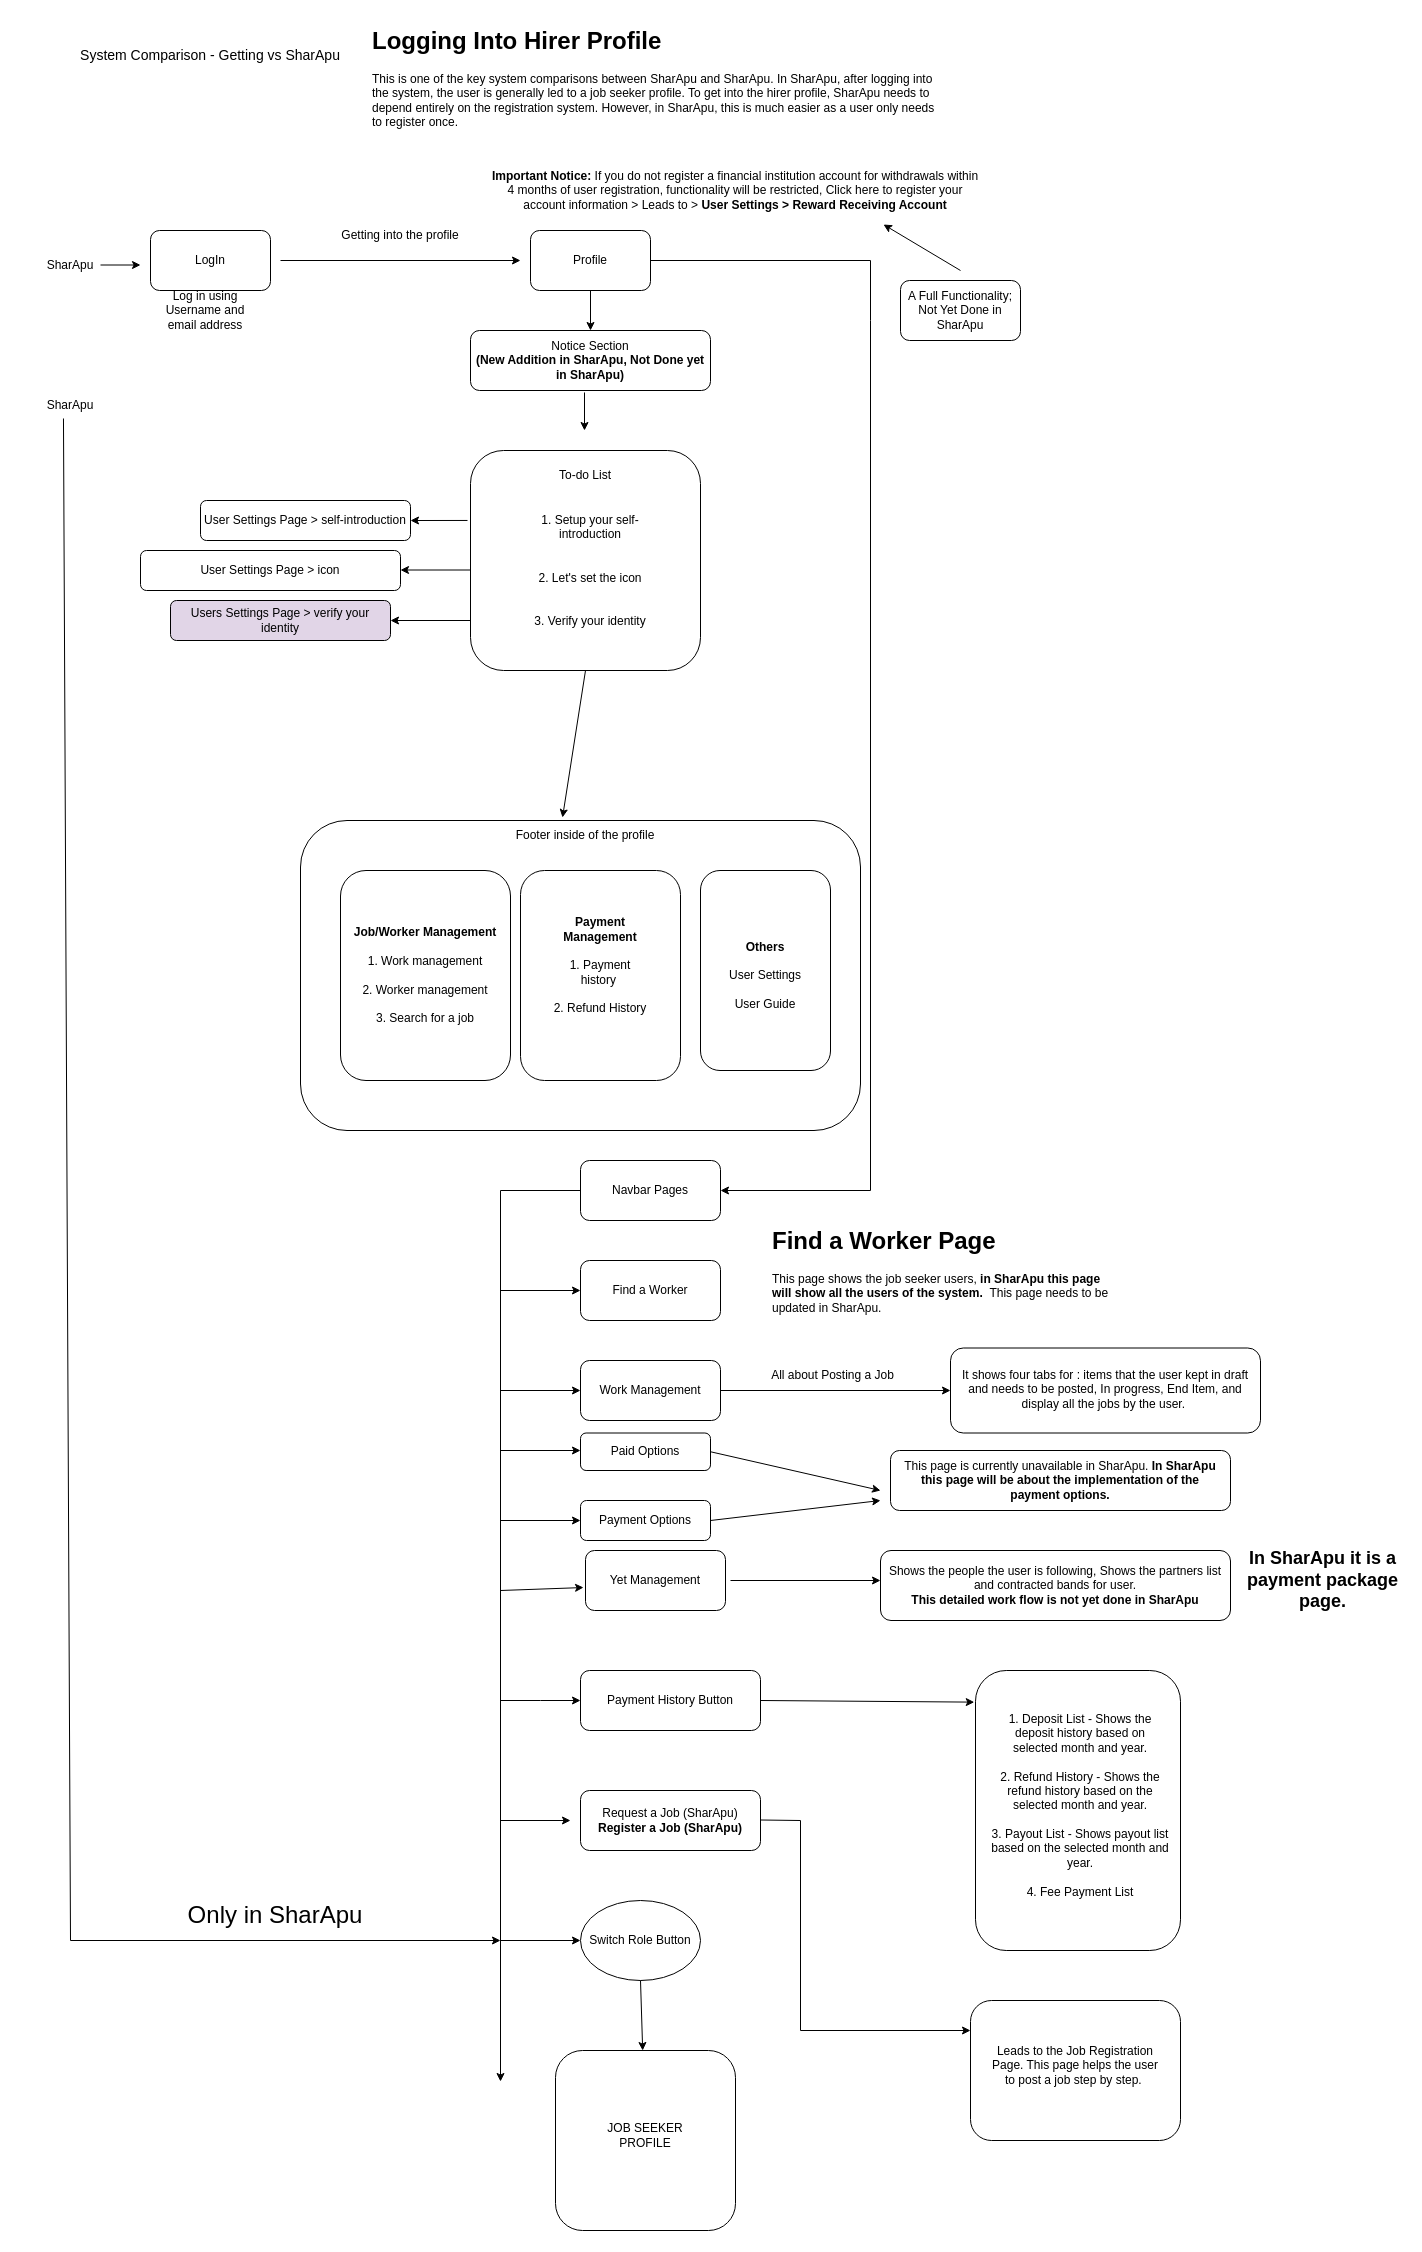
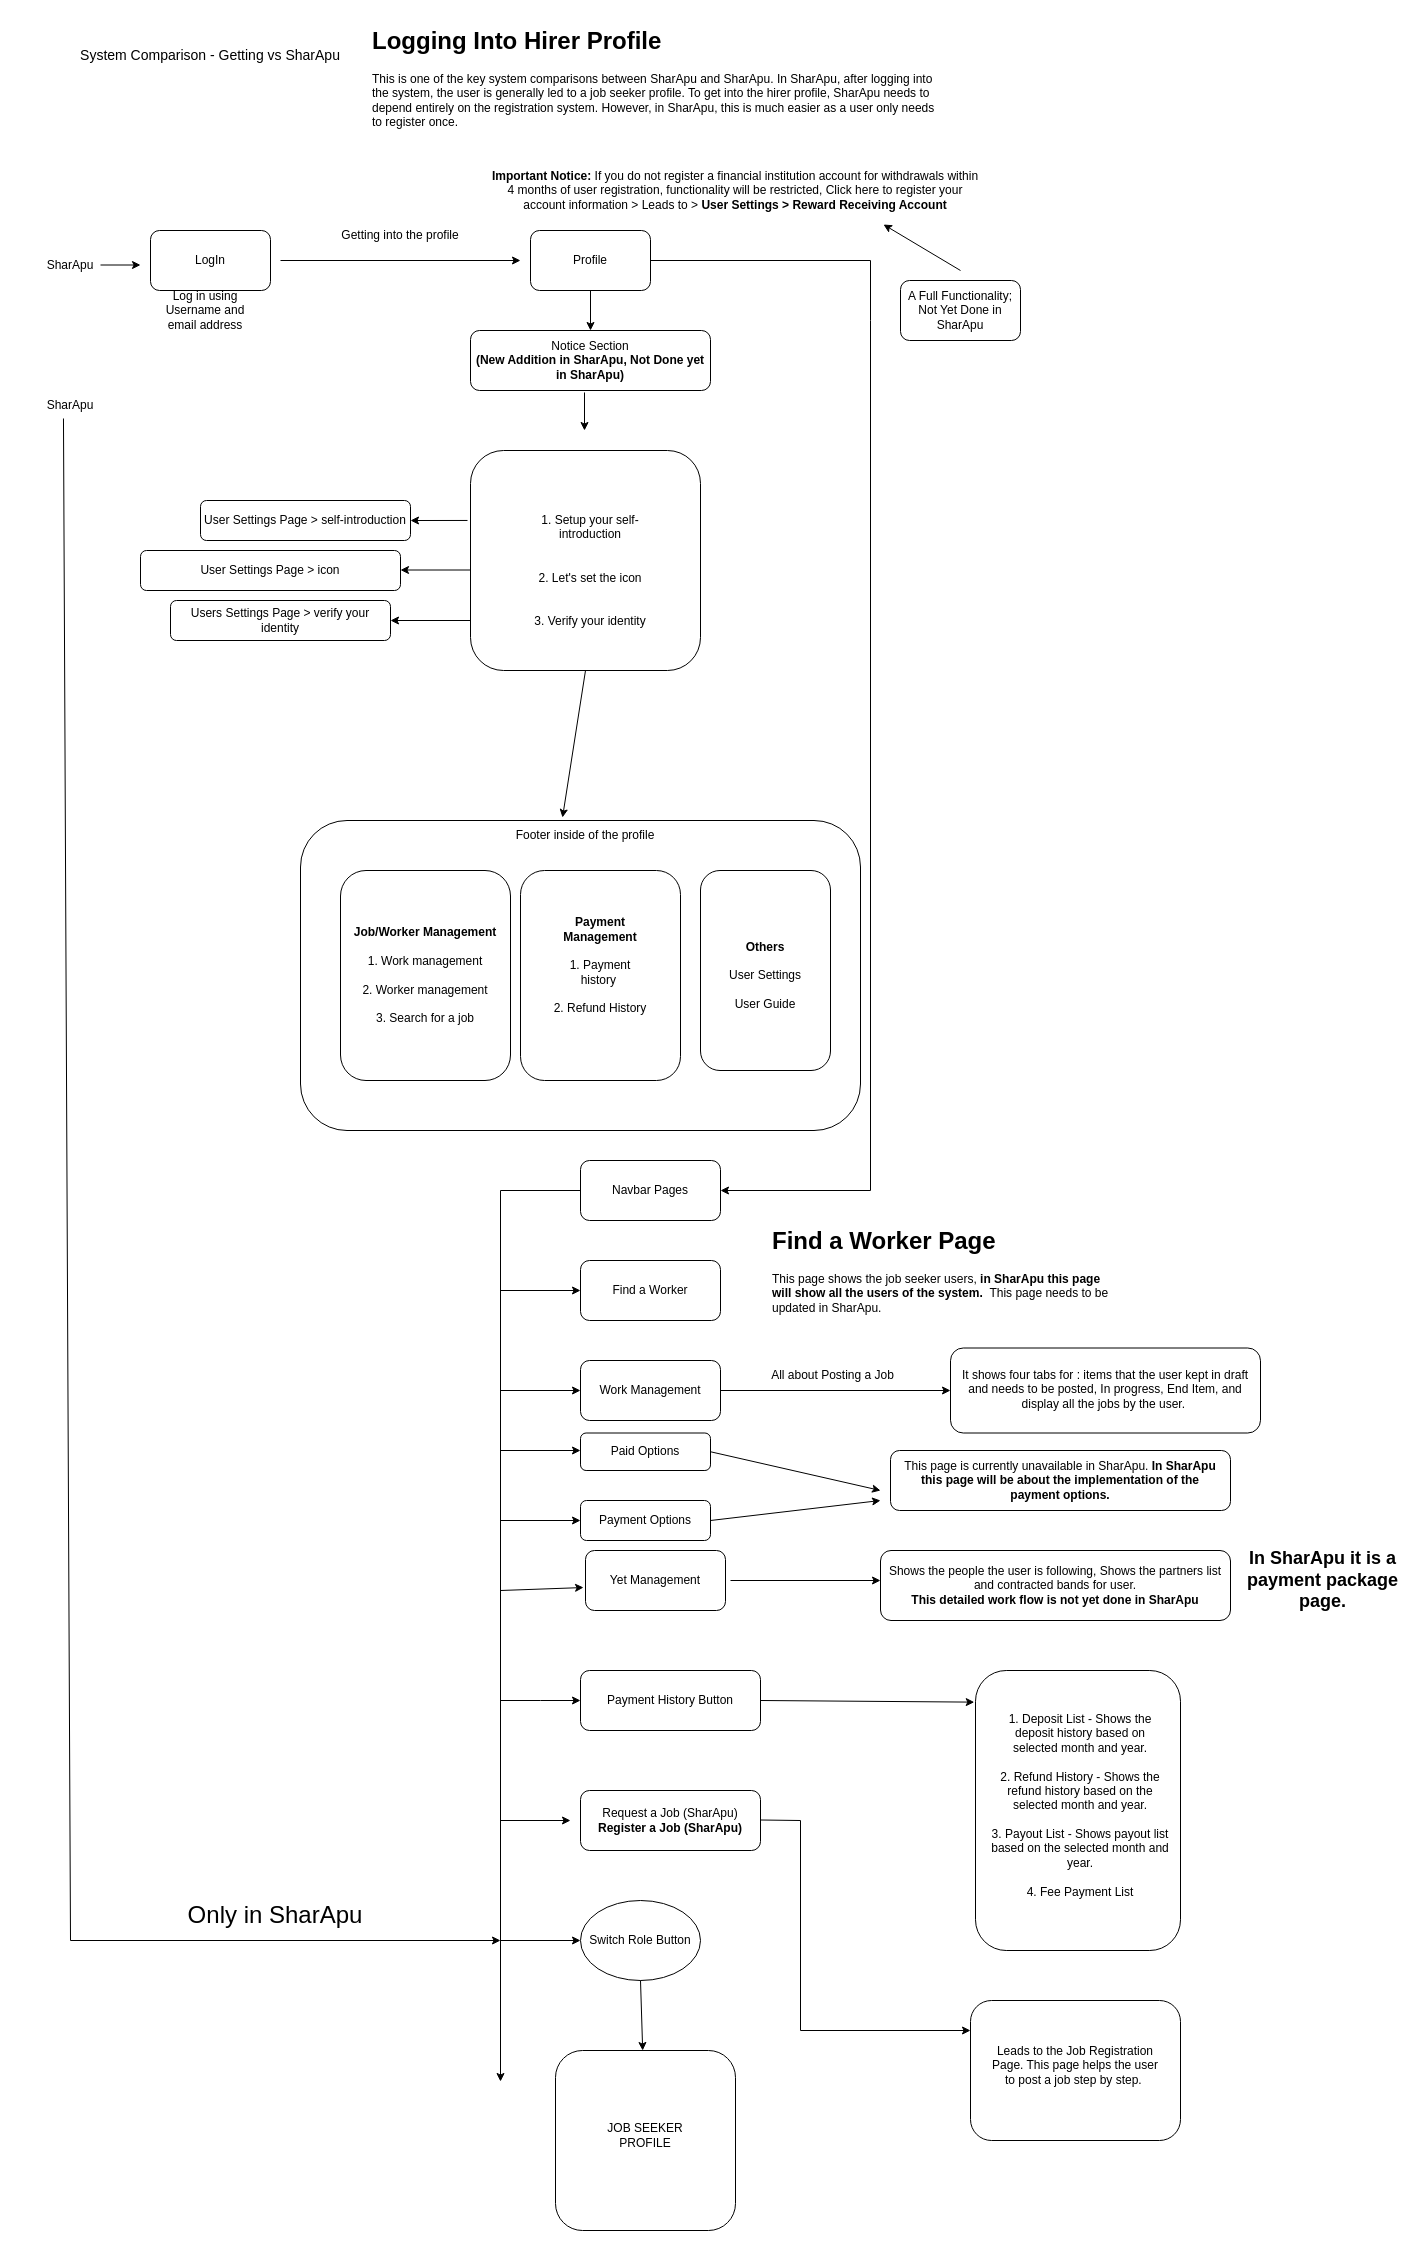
(586, 476) -> none
(281, 621) -> (281, 621)
